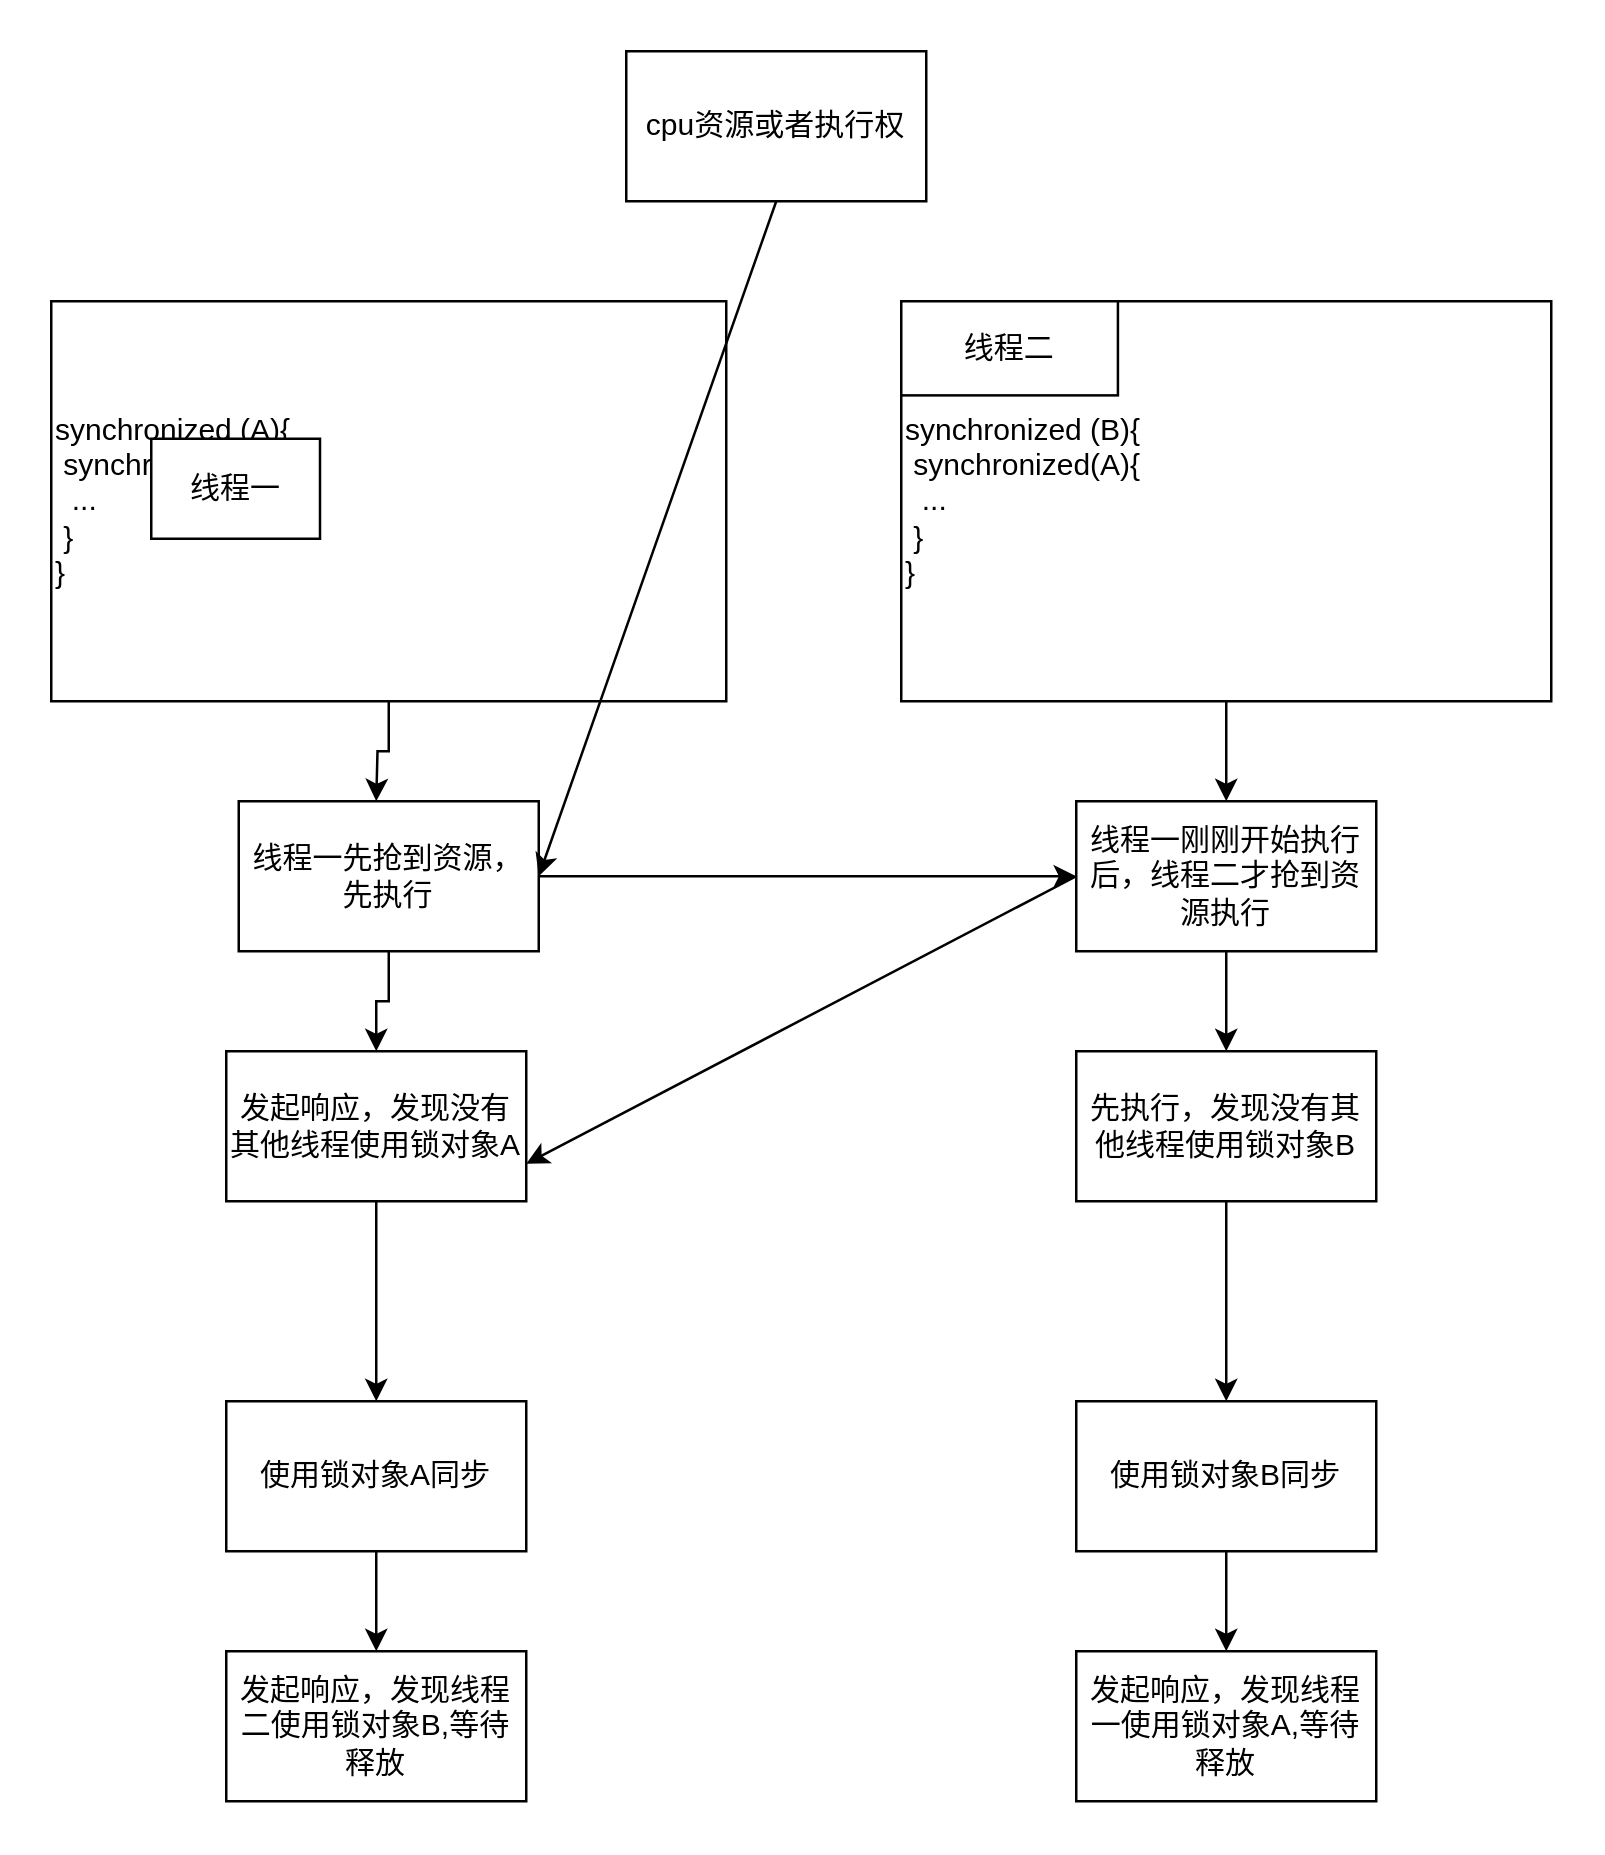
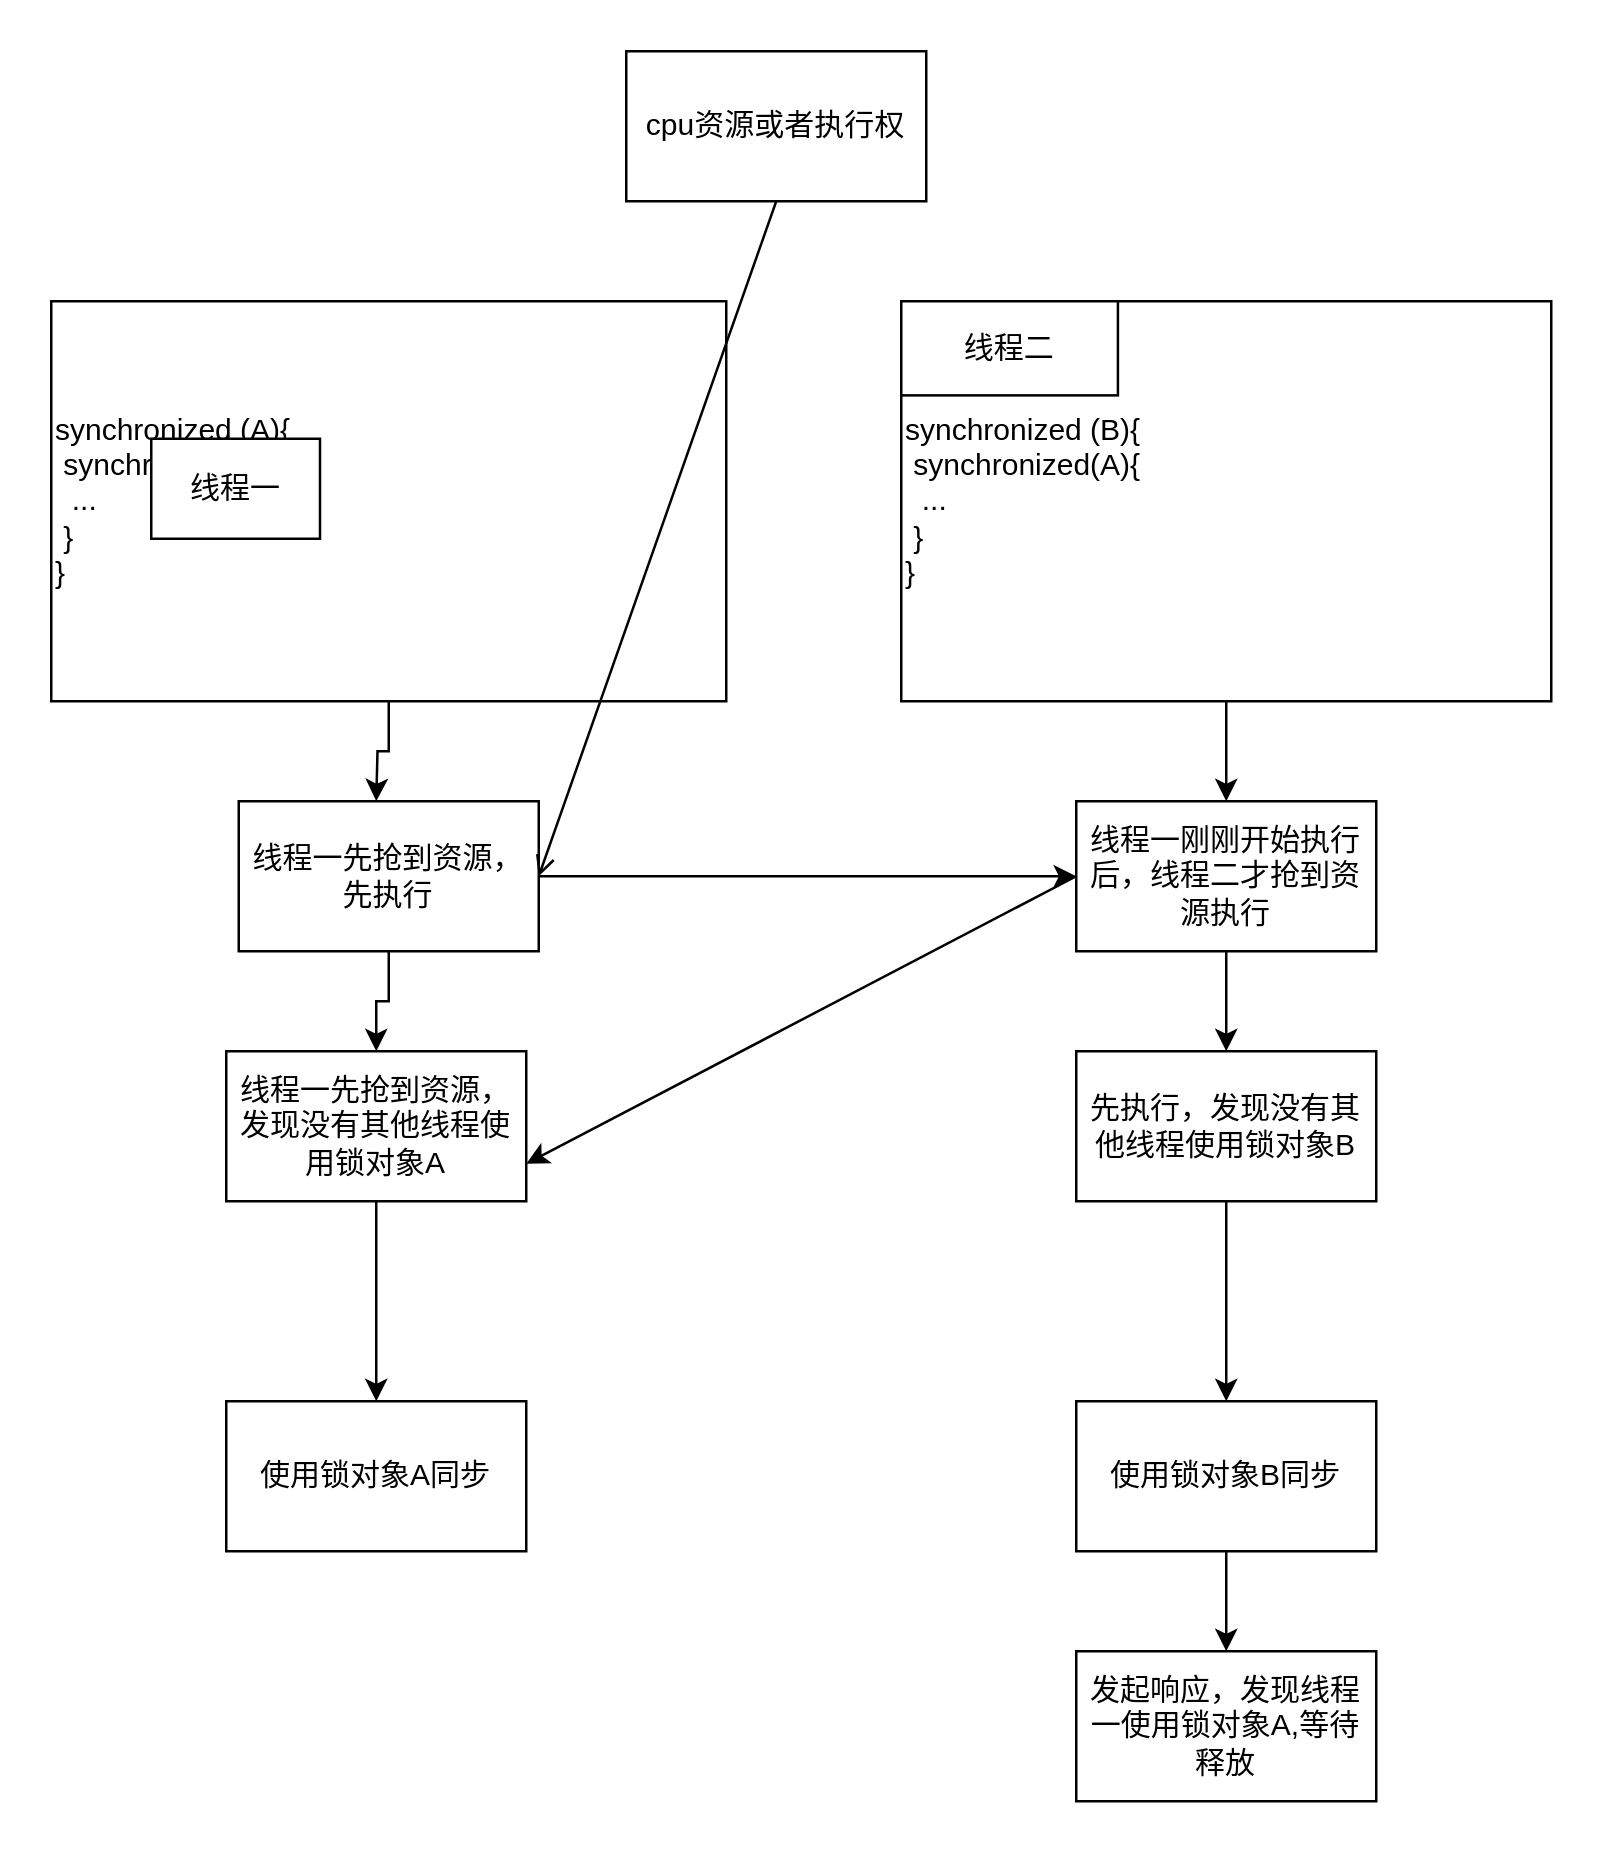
(545, 858) -> (544, 862)
(376, 1126) -> (376, 1126)
(376, 1593) -> none
(376, 1726) -> none
